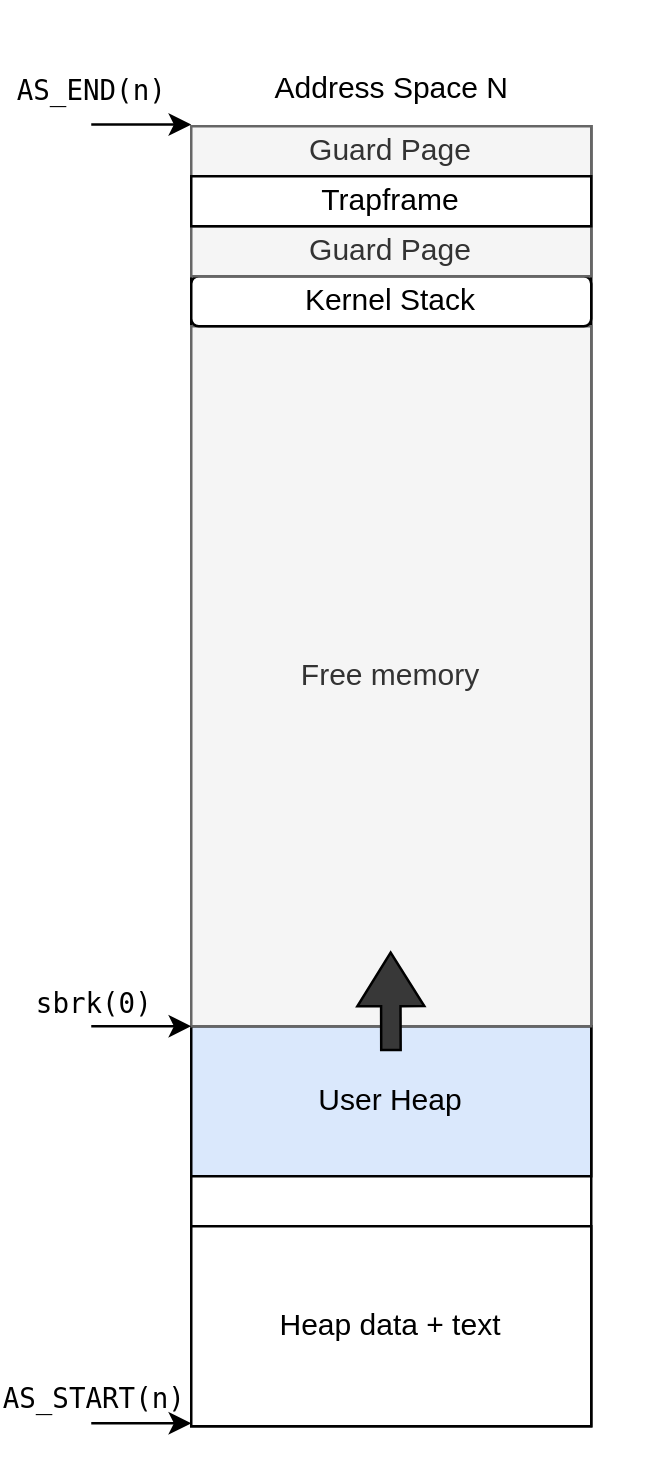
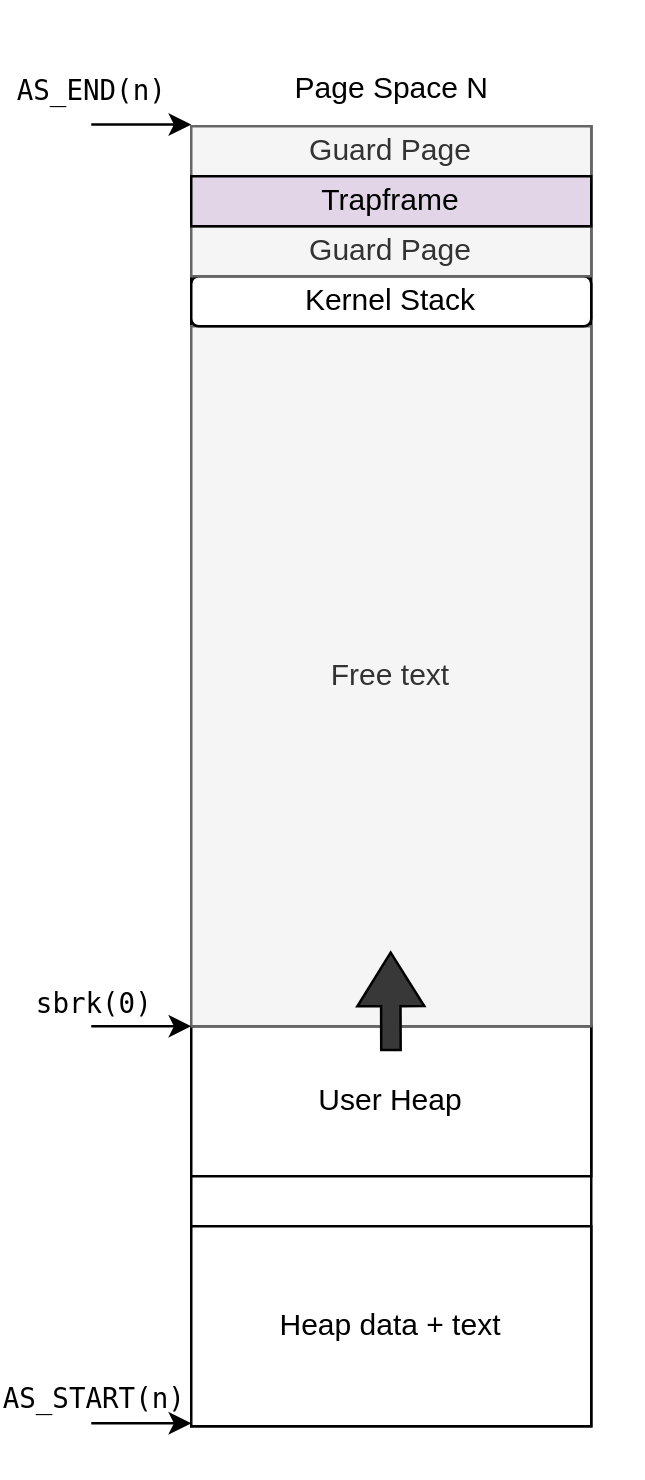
(393, 89) -> (393, 89)
(391, 201) -> (391, 201)
(391, 676) -> (391, 676)
(391, 1101) -> (391, 1101)
